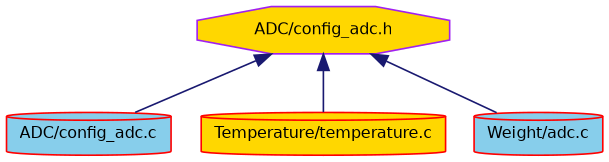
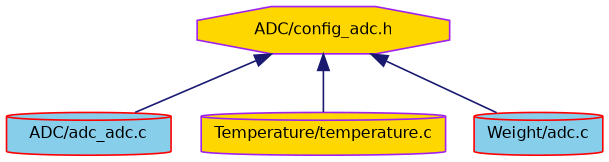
(89, 134) -> (89, 134)
(323, 134) -> (323, 134)
